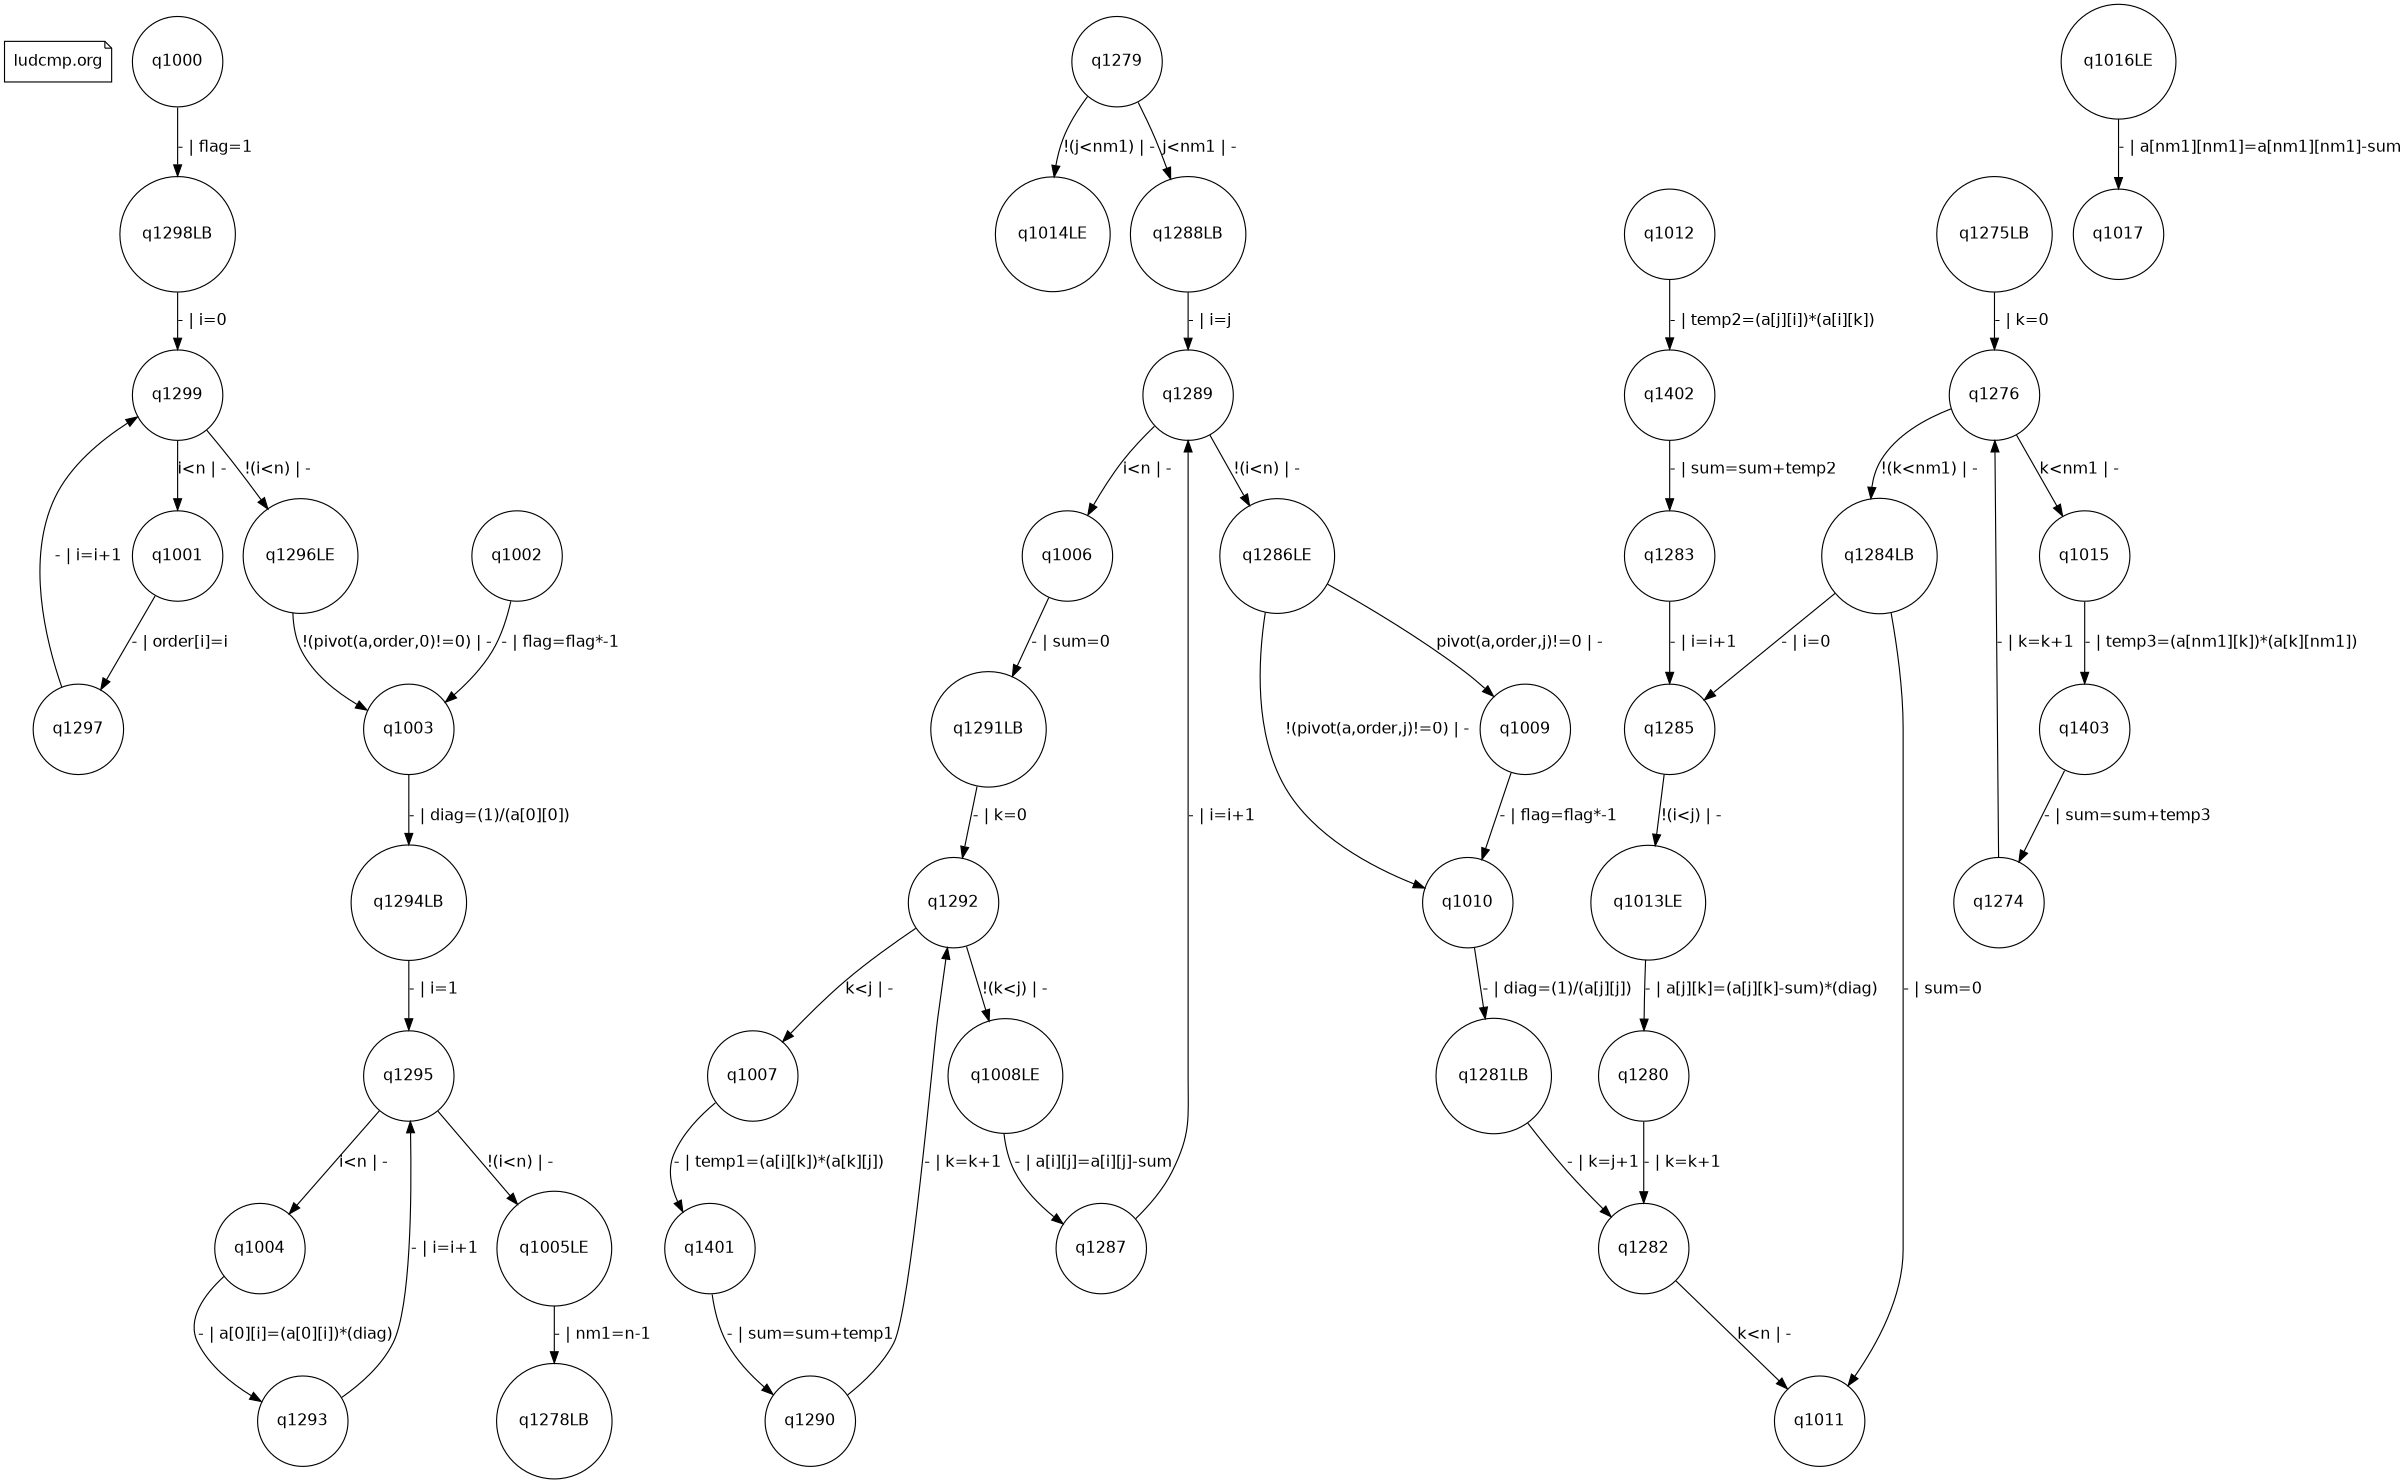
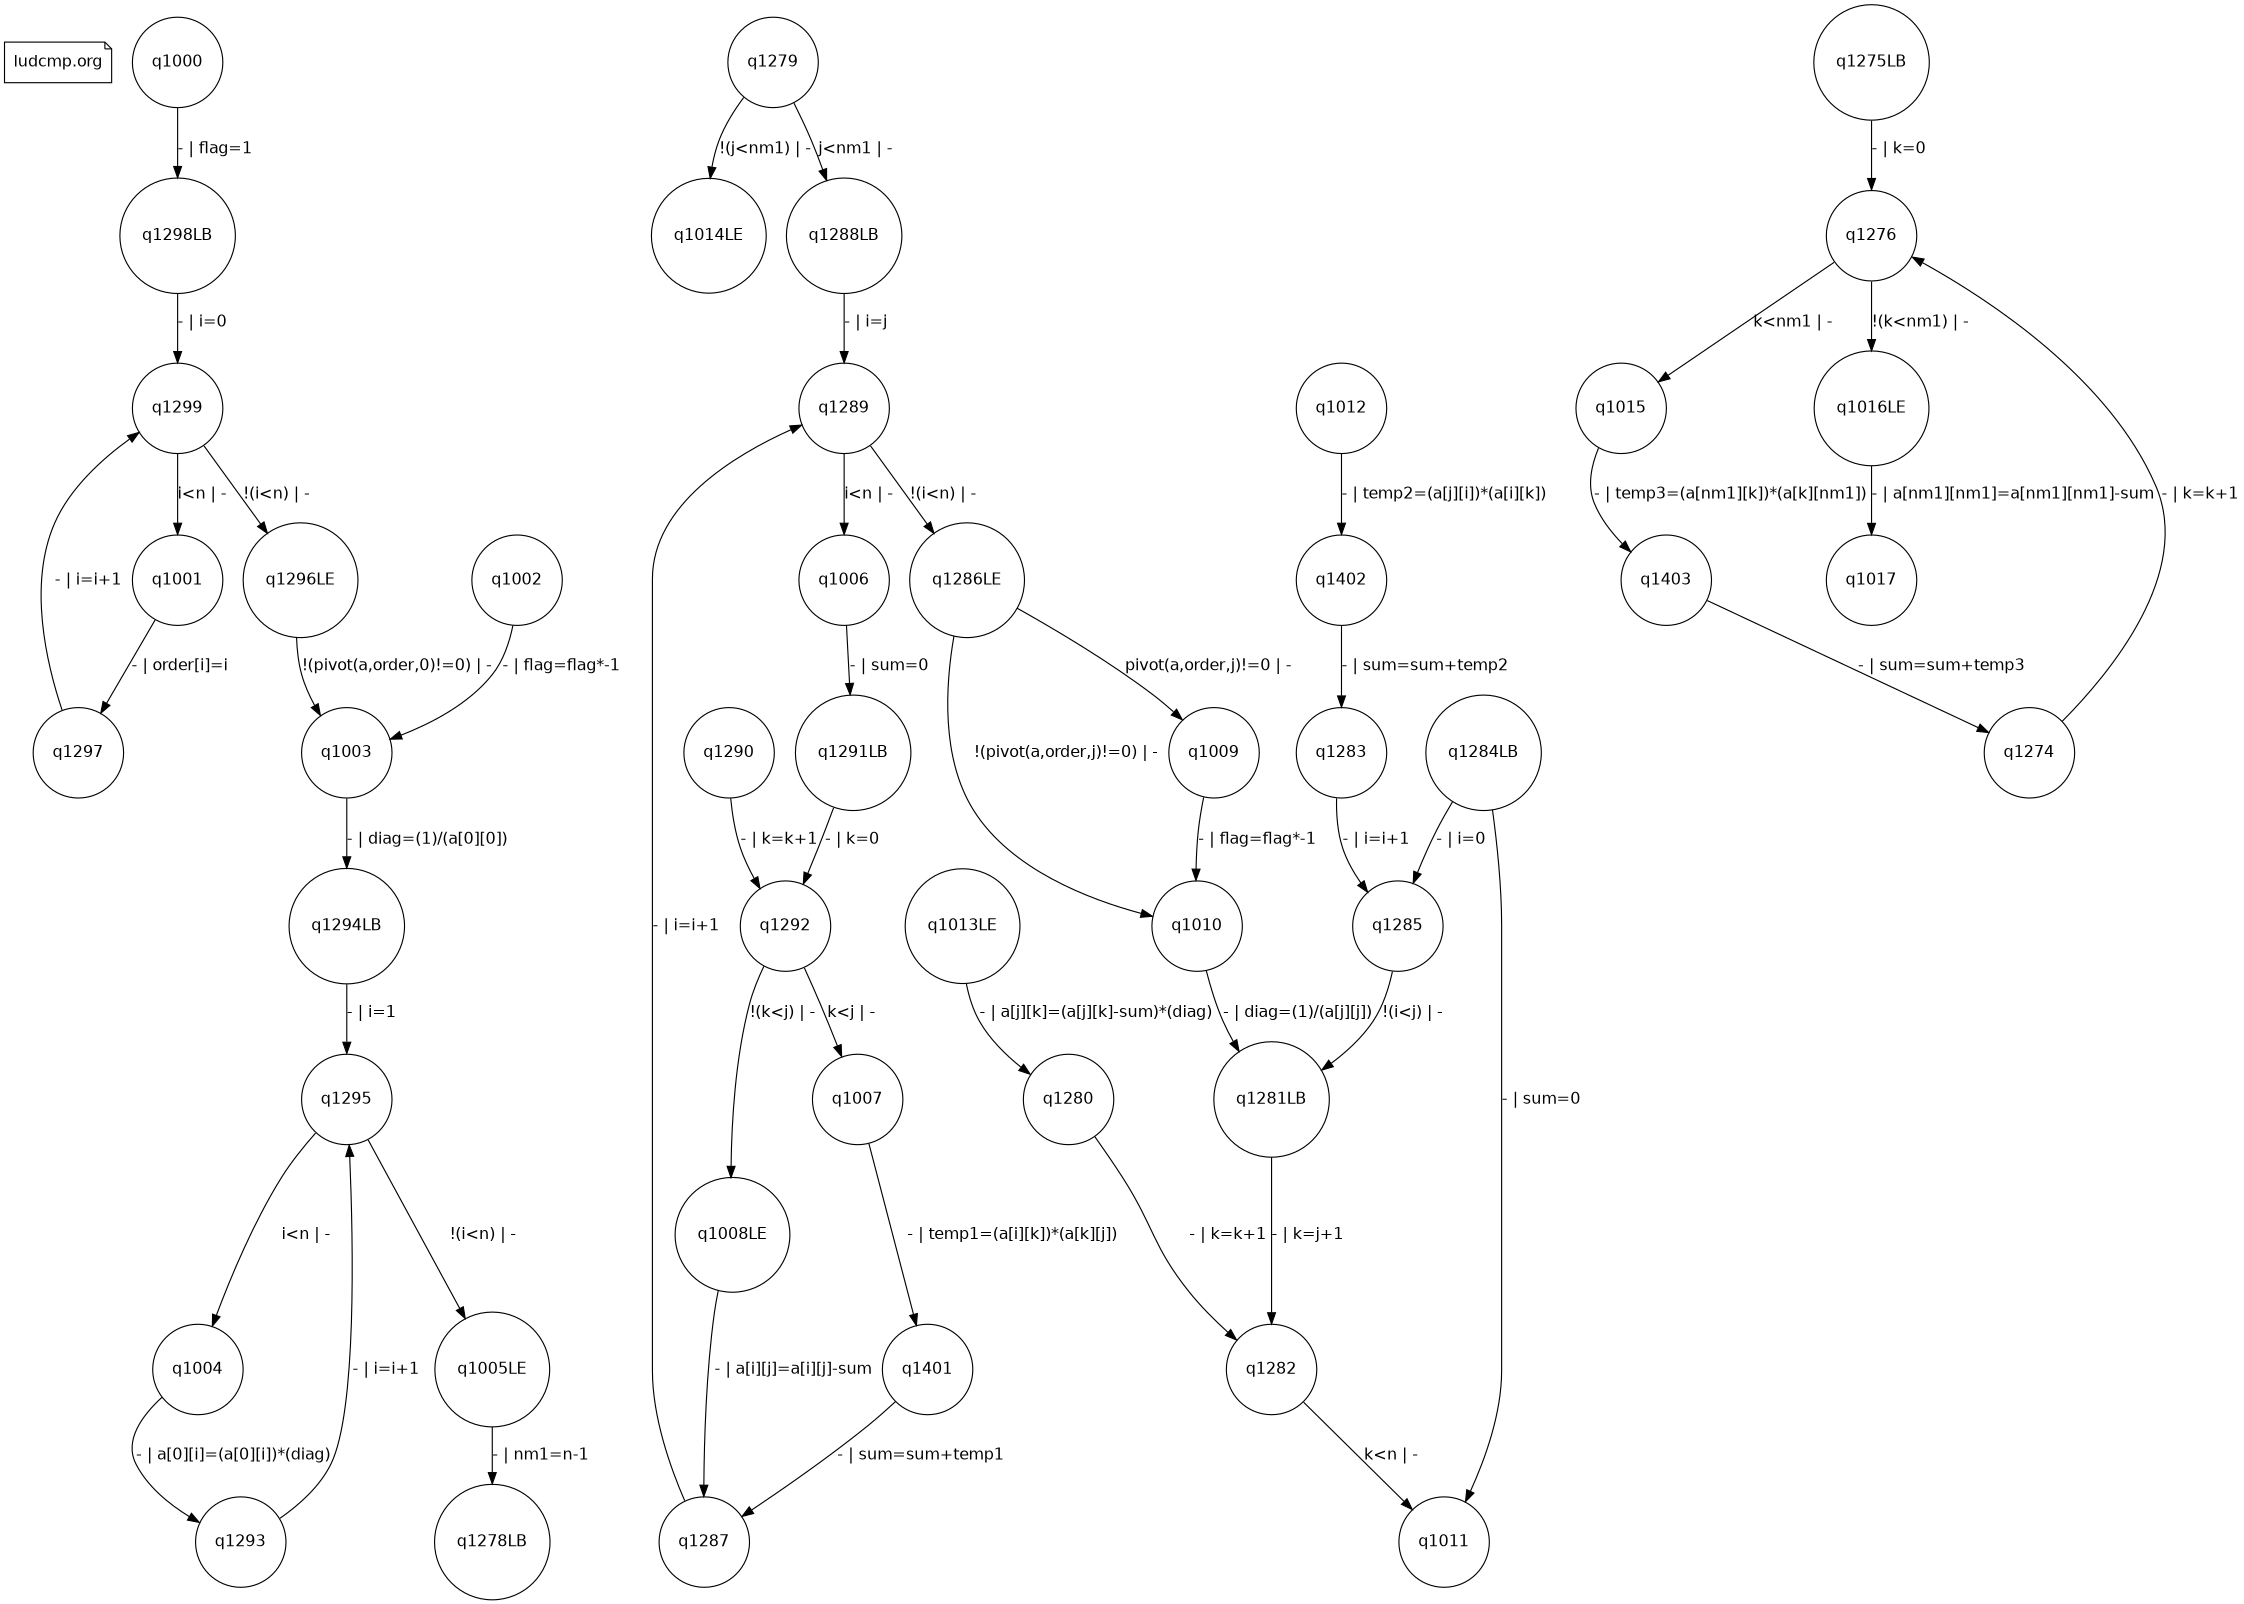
(1900, 438) -> (1872, 311)
(1660, 804) -> (1371, 1024)
(729, 1346) -> (825, 1458)
